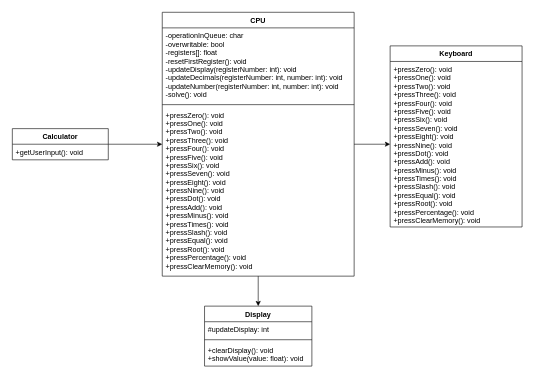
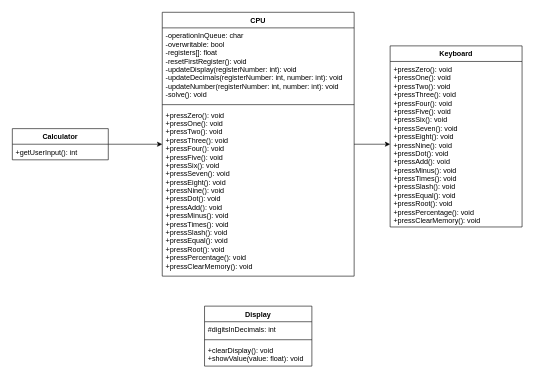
(55, 152) -> (53, 152)
(258, 300) -> none
(242, 330) -> (246, 330)
